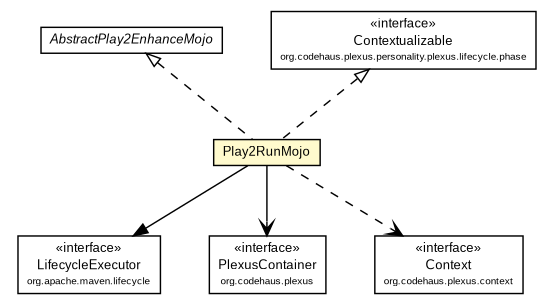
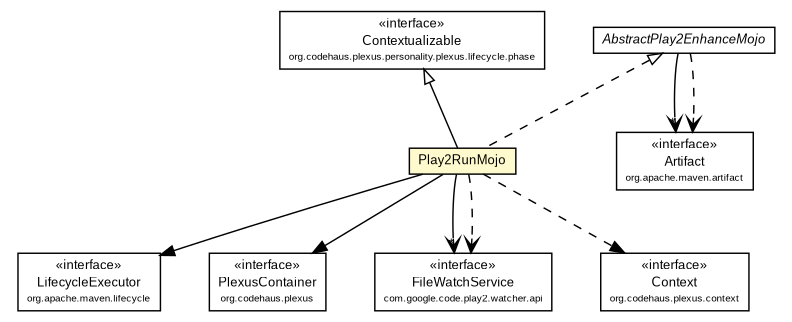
(320, 109) -> (444, 116)
none -> (684, 161)
(267, 193) -> (384, 210)
(338, 197) -> (547, 210)
none -> (463, 282)
